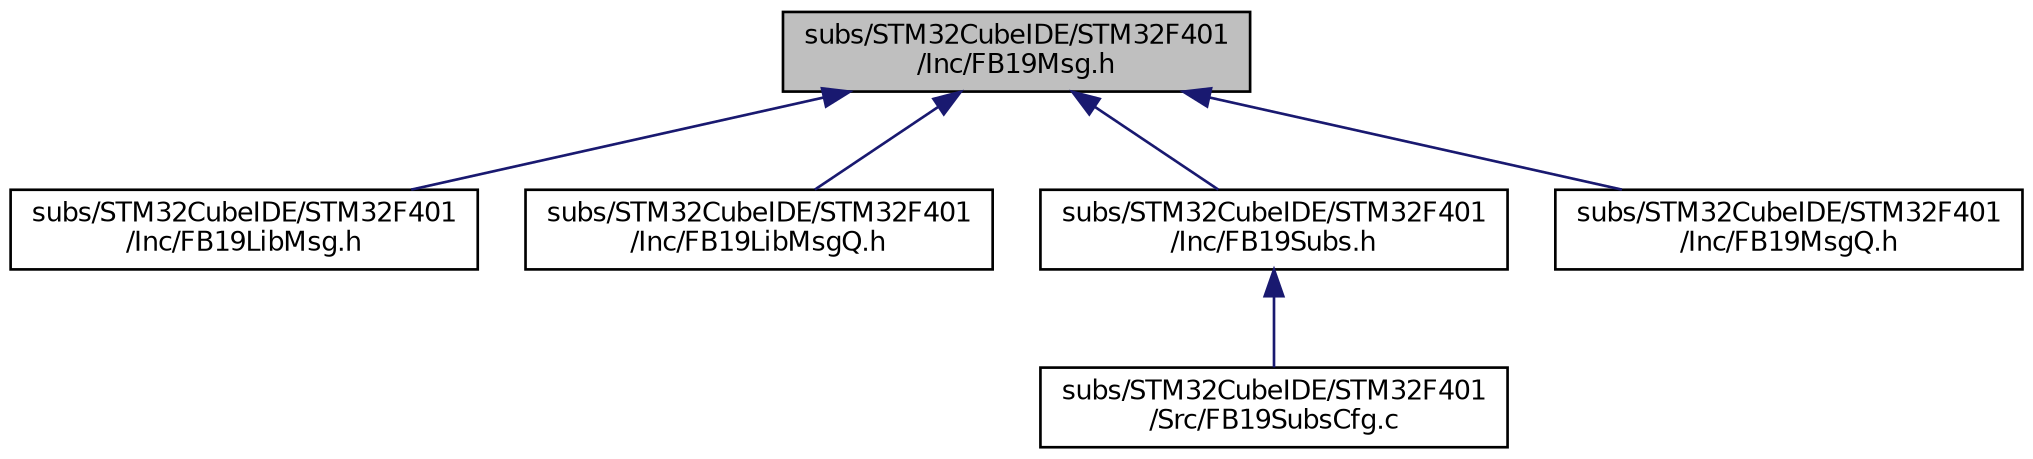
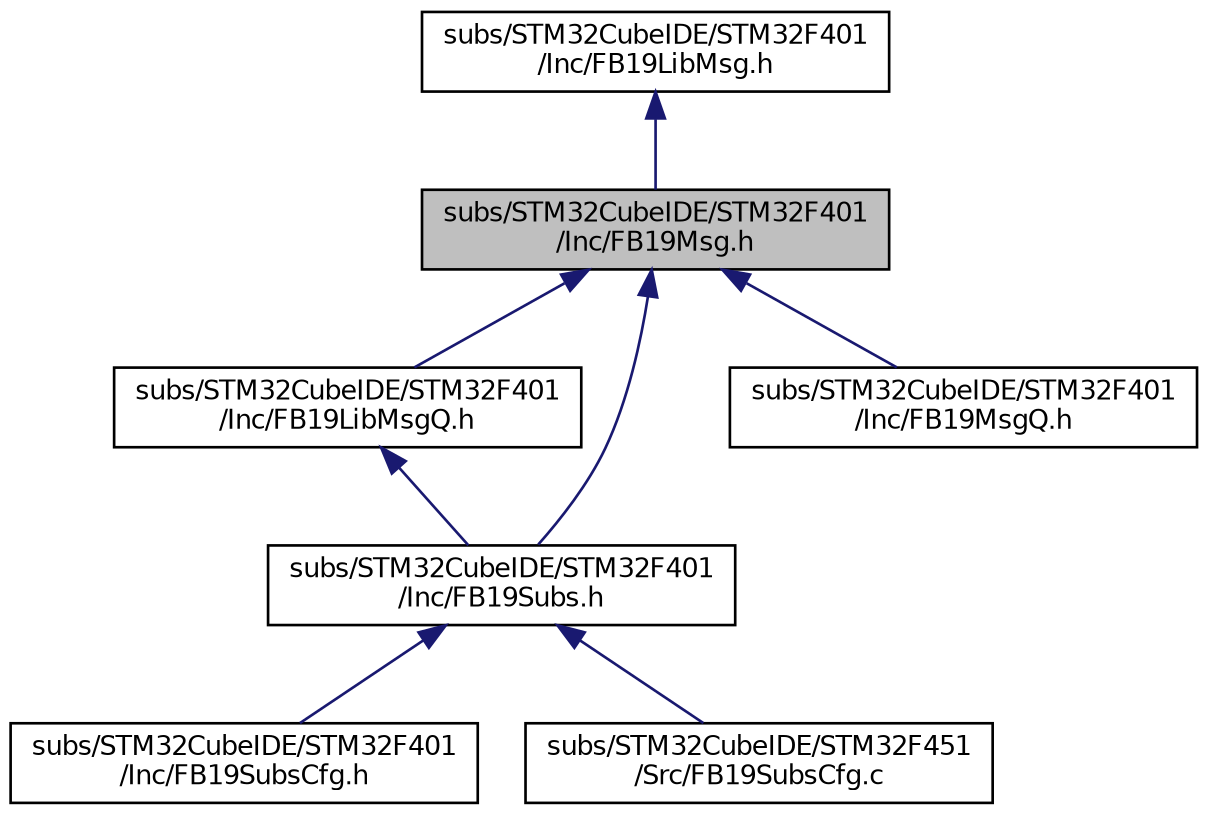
(617, 144) -> (656, 154)
(1274, 407) -> (759, 763)
none -> (434, 507)
none -> (244, 763)
